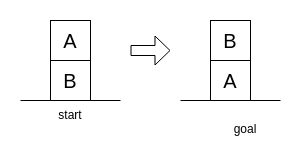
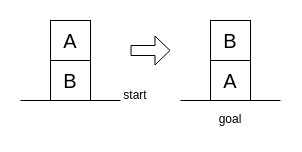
(71, 116) -> (136, 96)
(246, 126) -> (231, 116)
